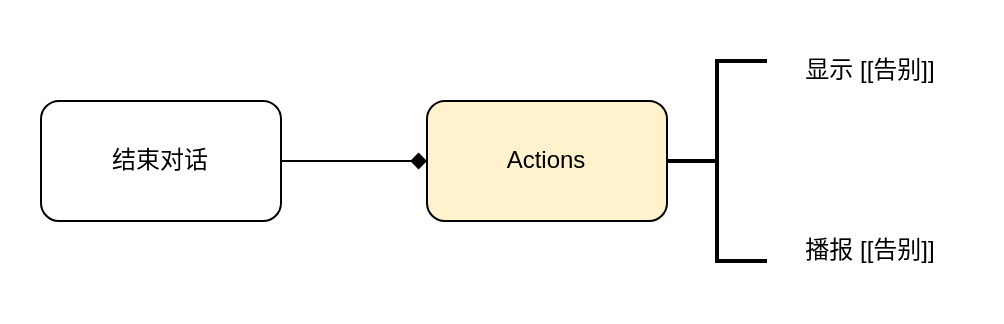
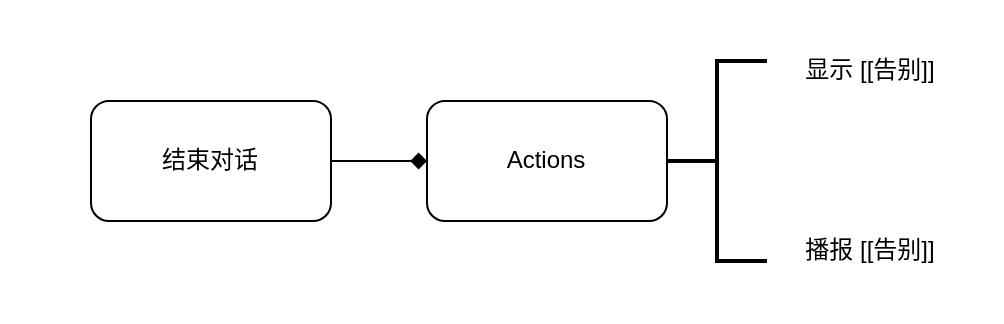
(161, 161) -> (211, 161)
(547, 161) -> (547, 161)
